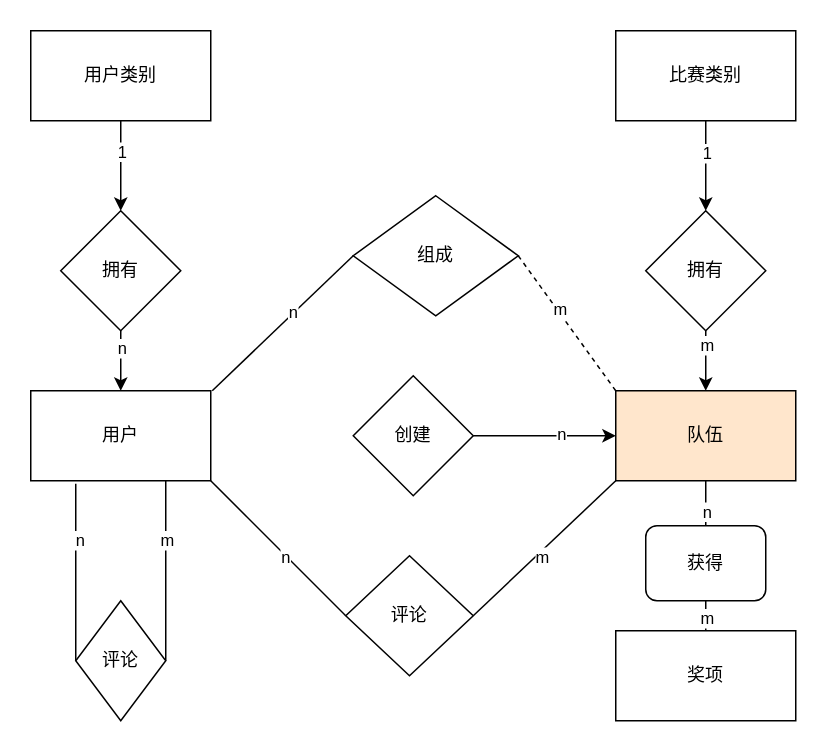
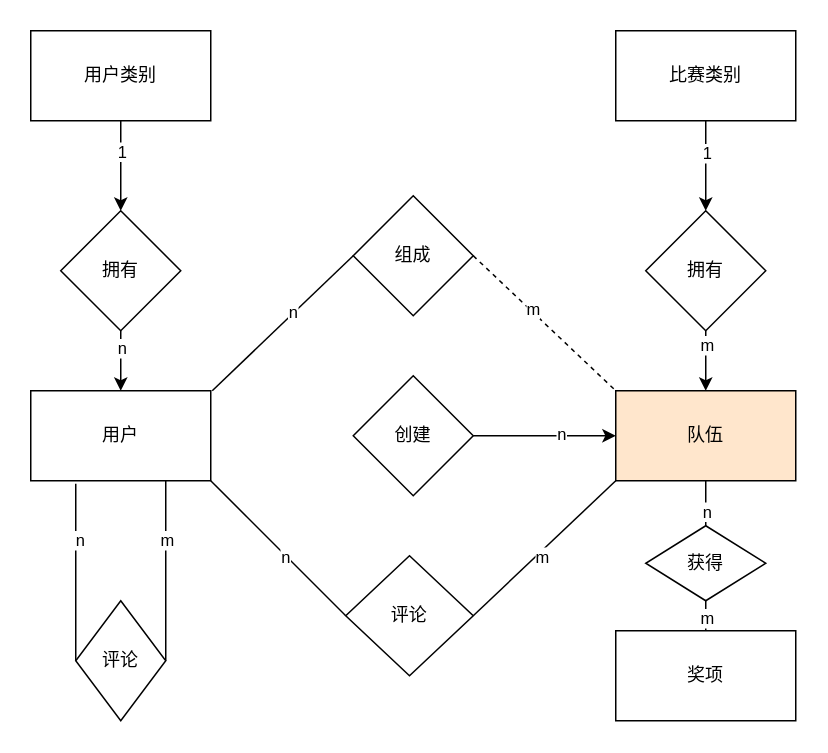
(436, 256) -> (413, 256)
(706, 563) -> (706, 563)
